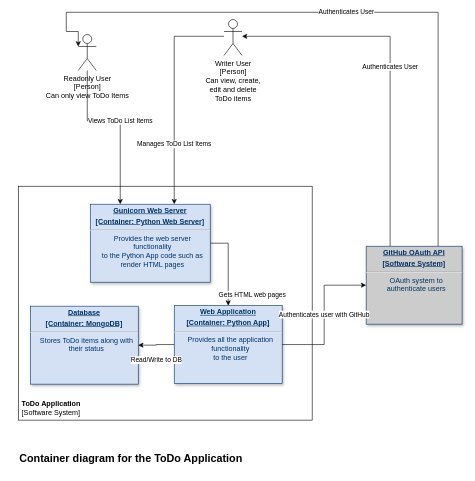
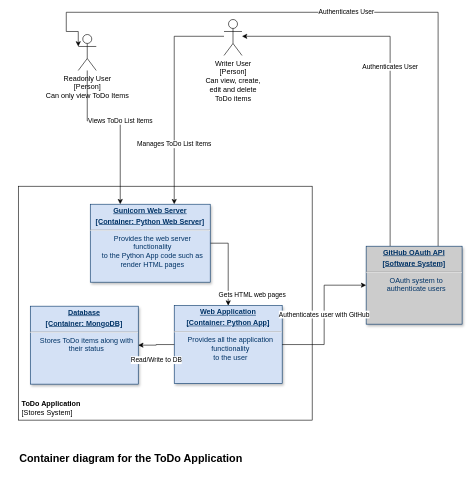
(51, 408) -> (51, 408)
